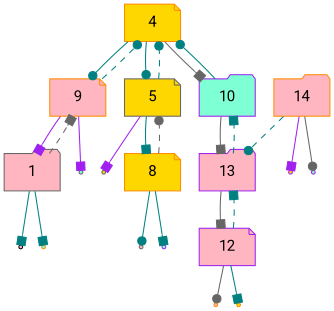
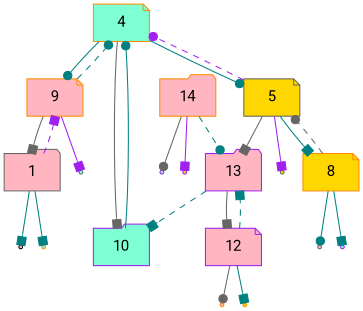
(153, 23) -> (121, 23)
(159, 64) -> (201, 59)
(51, 130) -> (38, 130)
(220, 130) -> (255, 130)
(59, 140) -> (49, 140)
